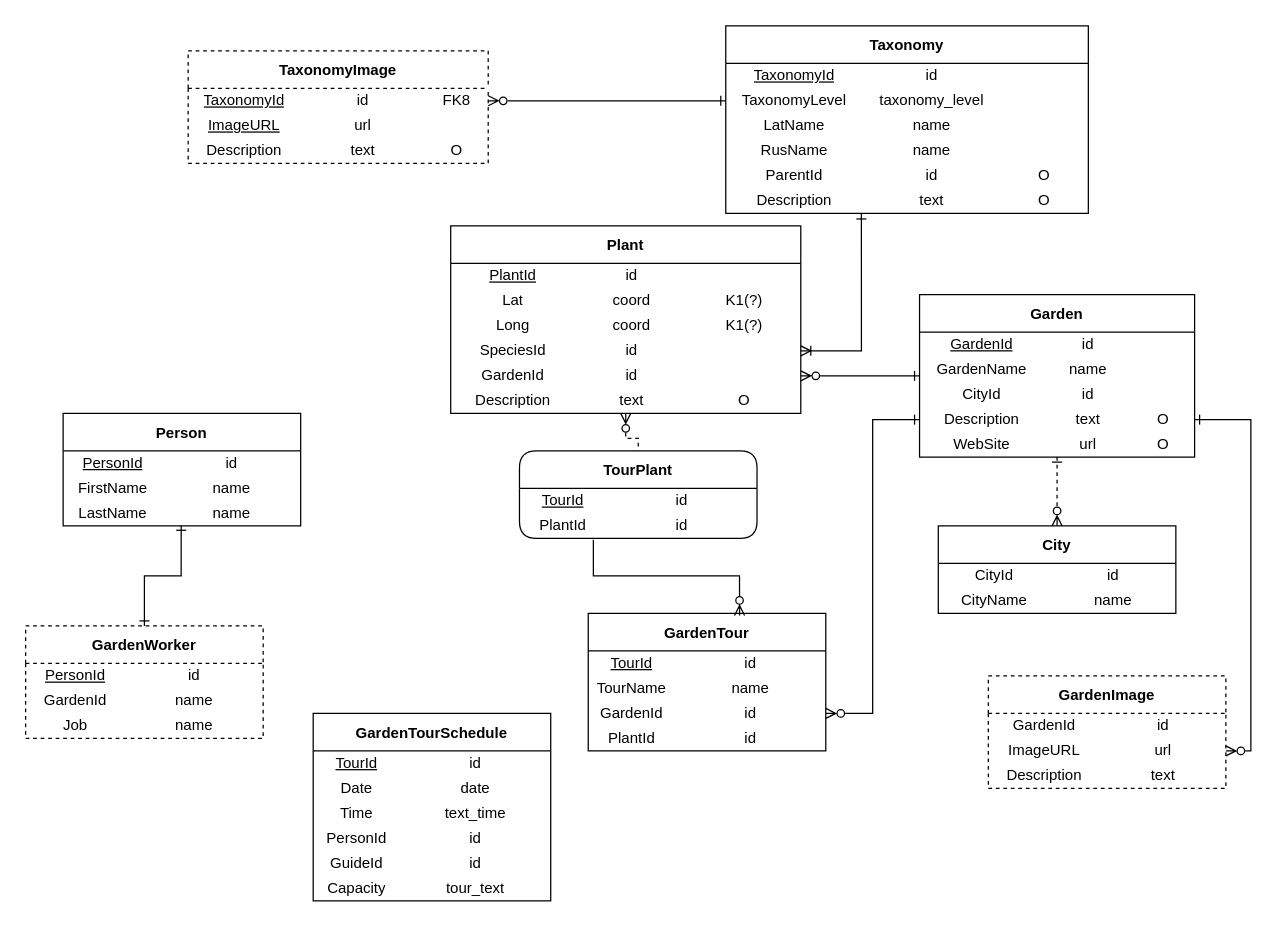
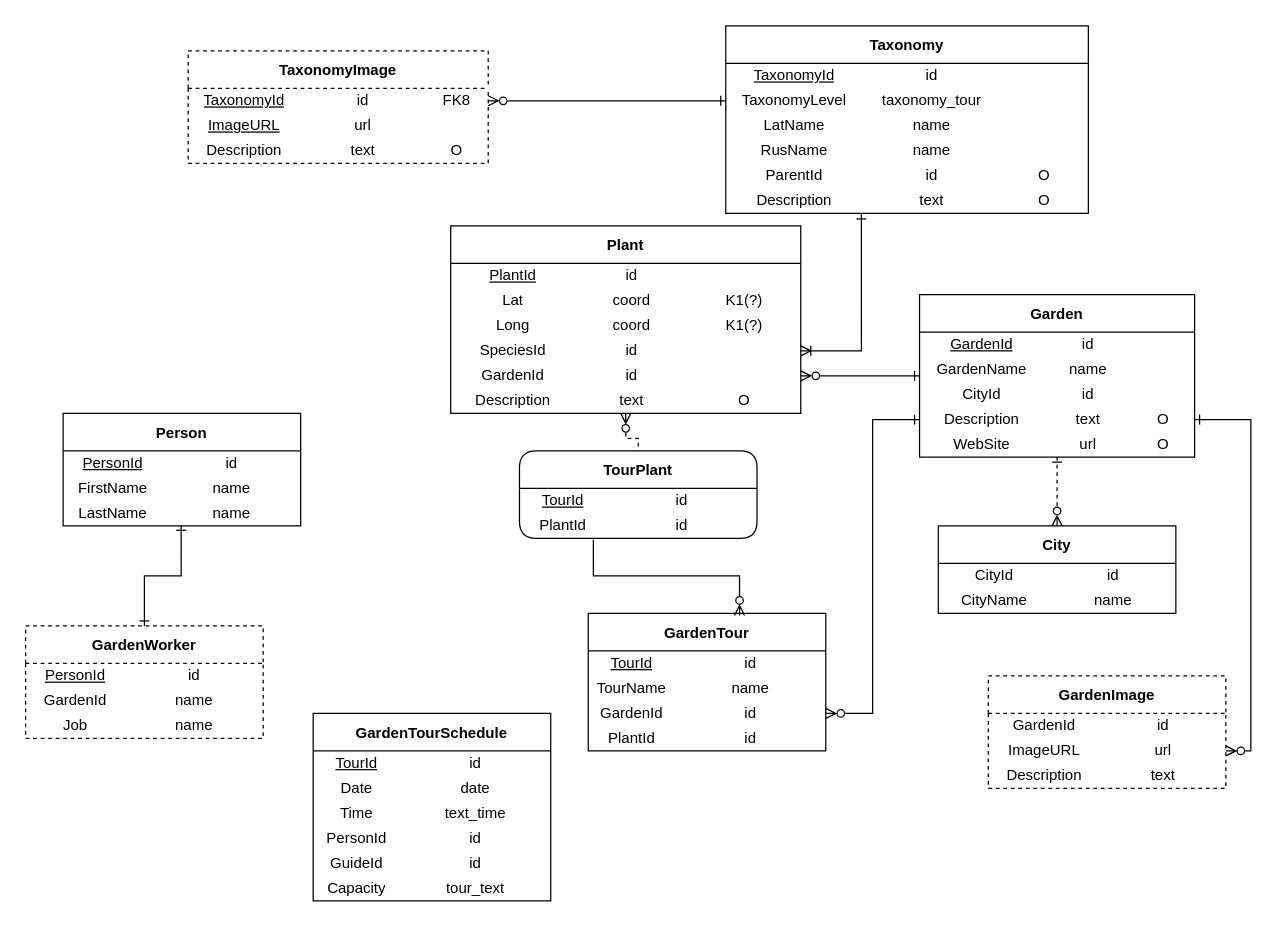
(932, 101) -> (932, 101)
